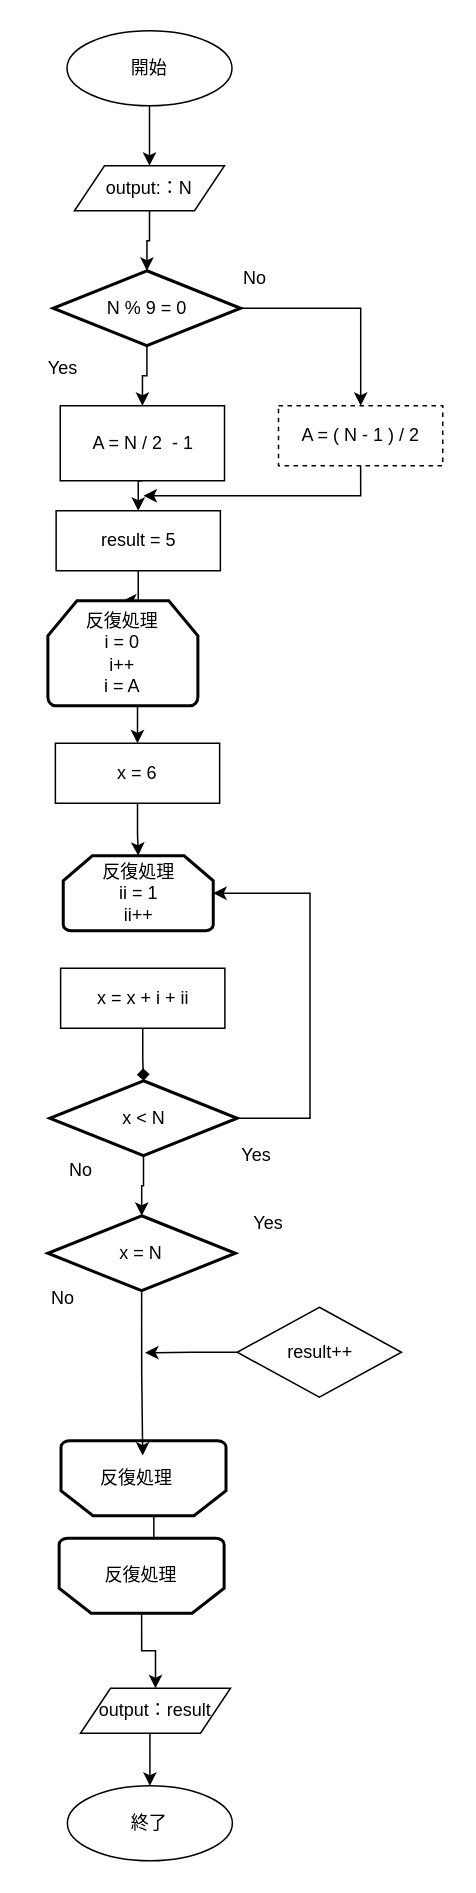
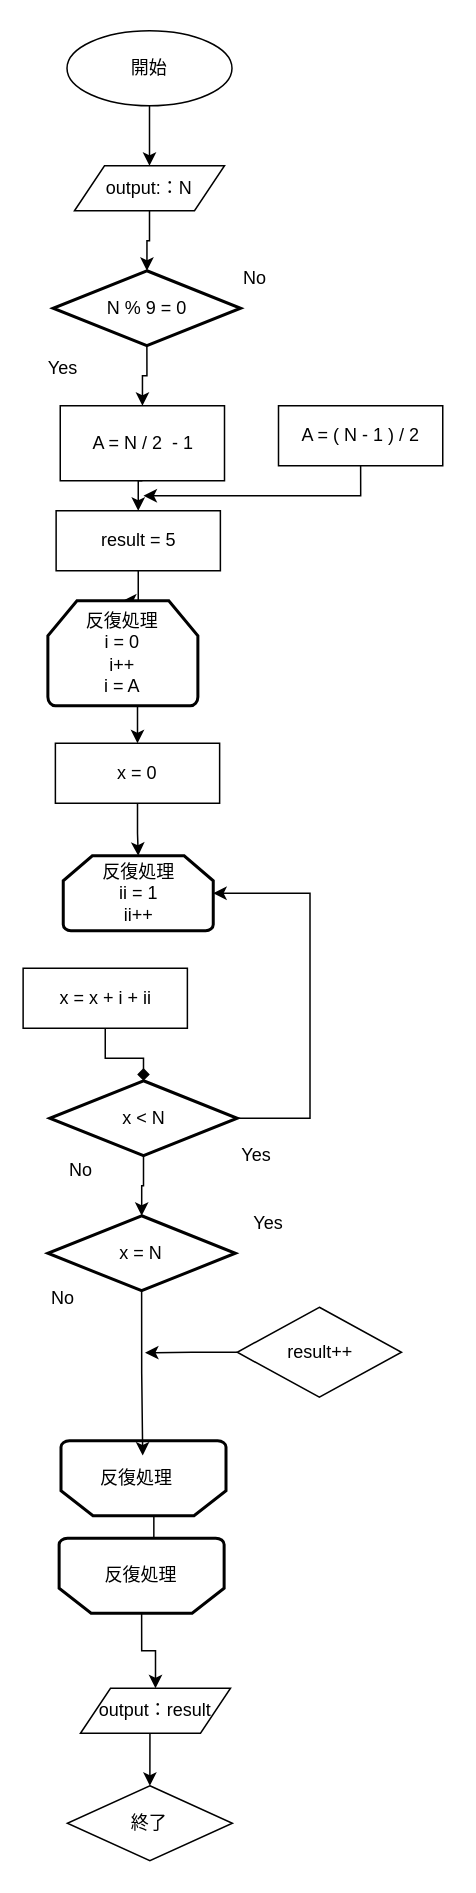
(344, 308) -> none
(360, 436) -> (360, 436)
(137, 773) -> (137, 773)
(143, 998) -> (105, 998)
(150, 1823) -> (150, 1823)
